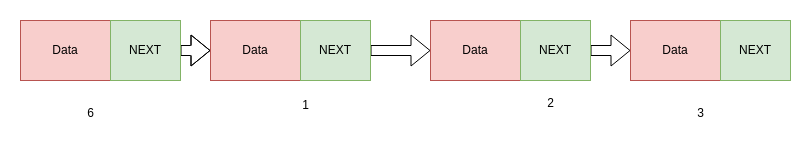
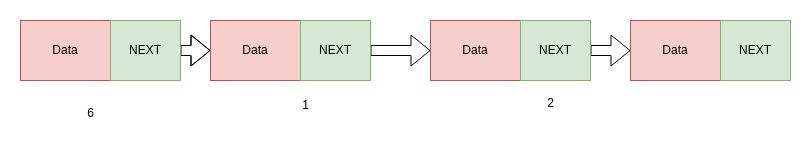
(701, 114) -> none
